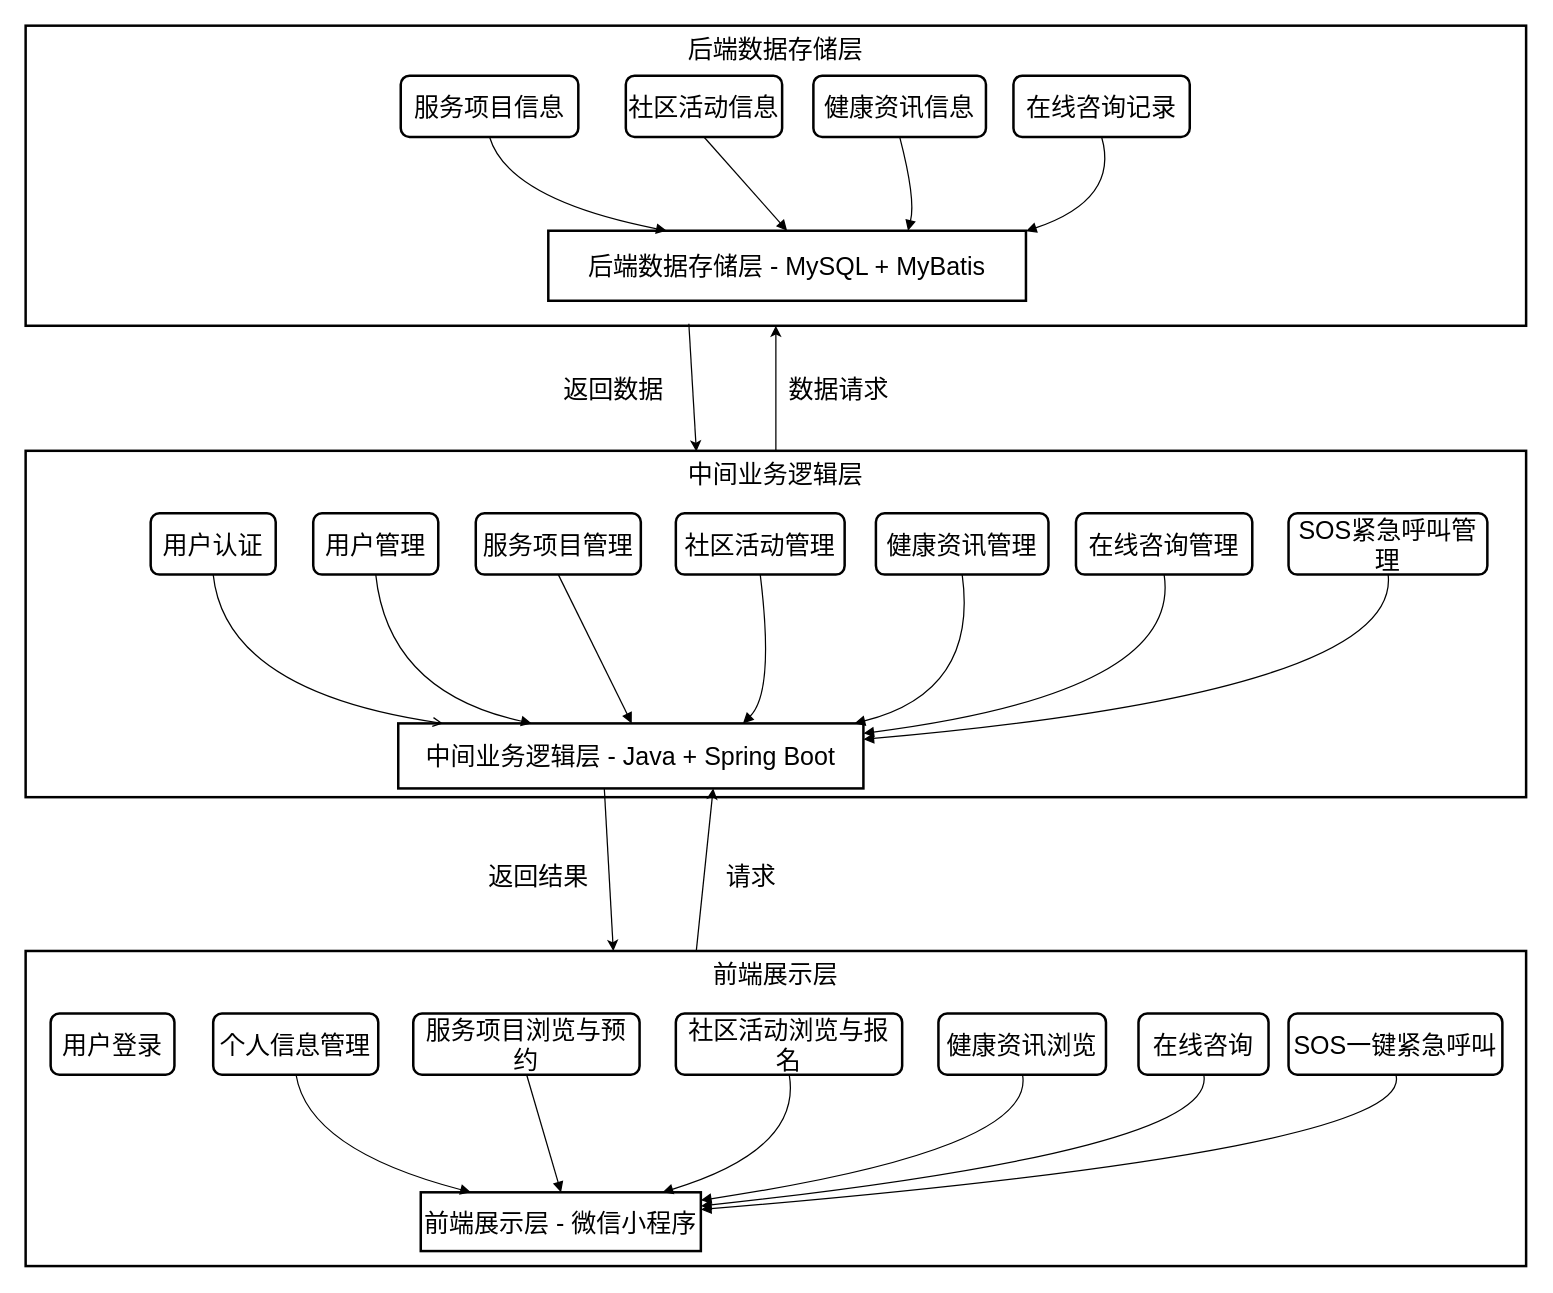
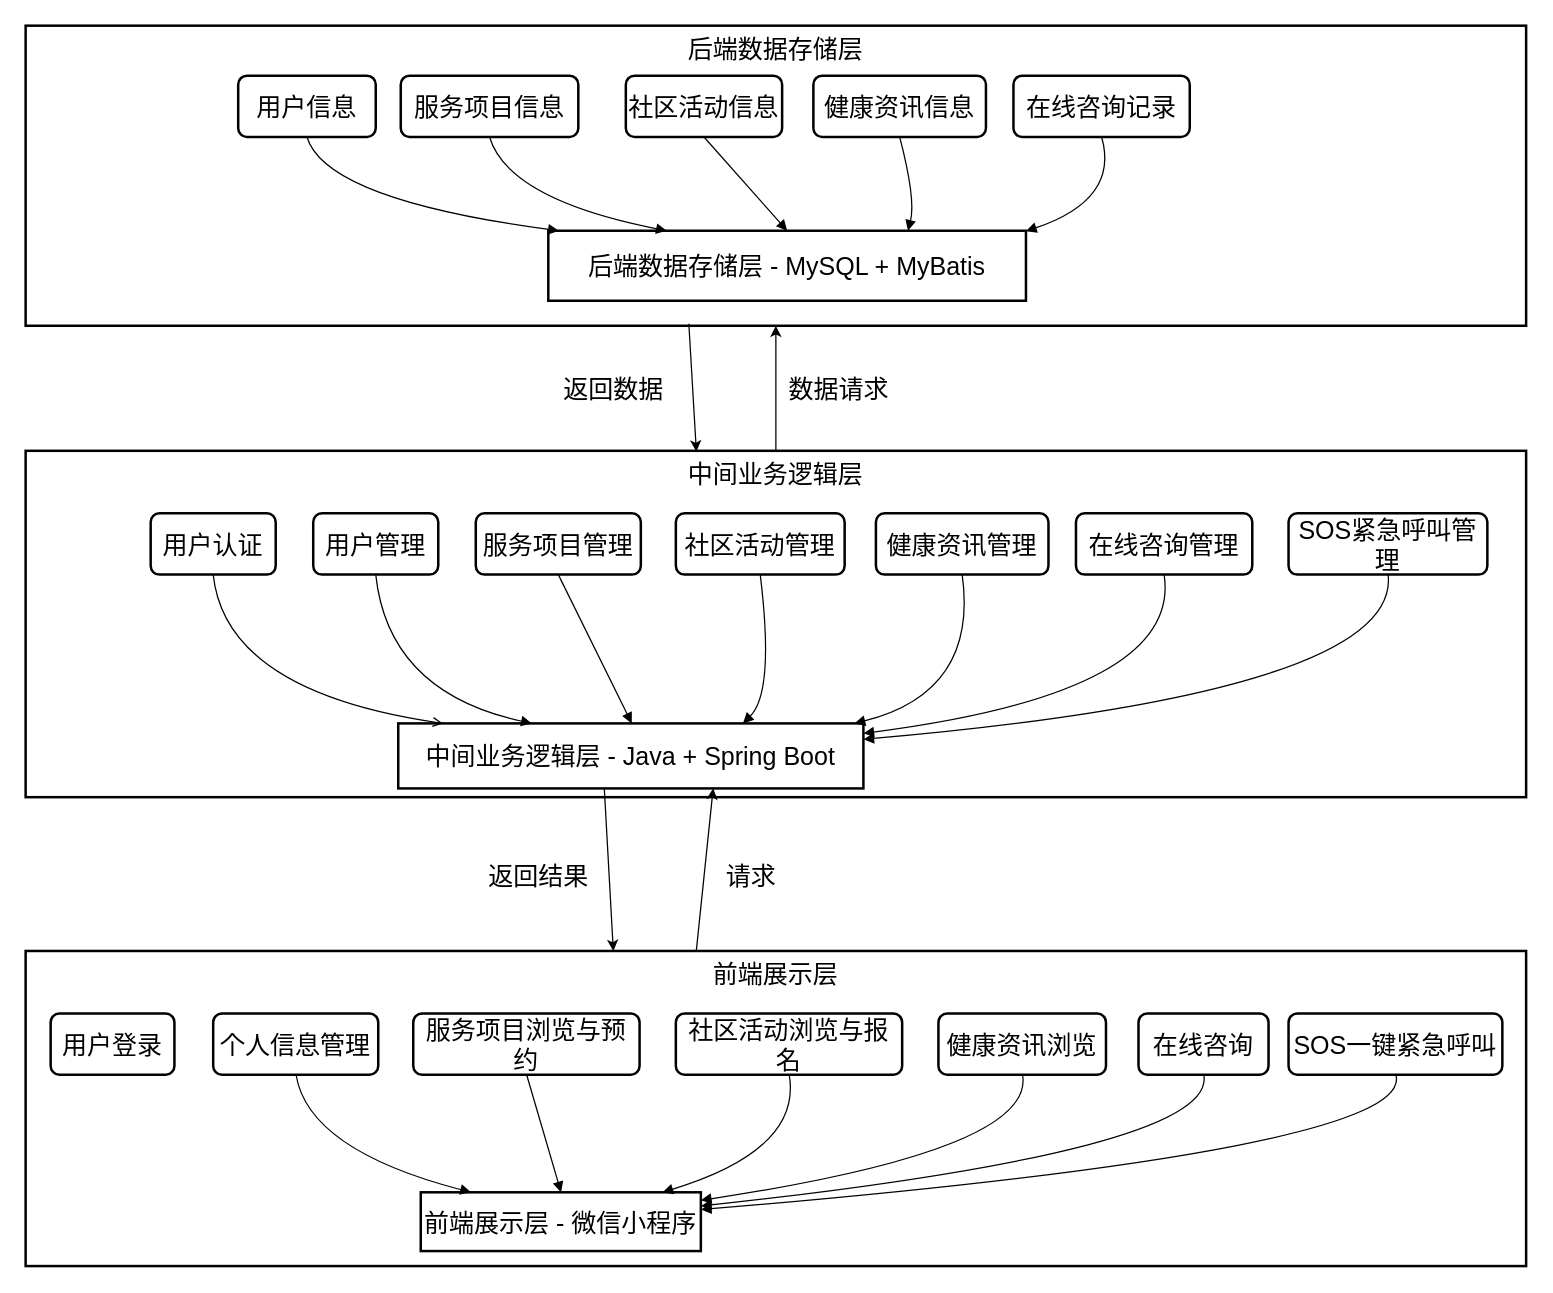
none -> (307, 106)
none -> (419, 204)
